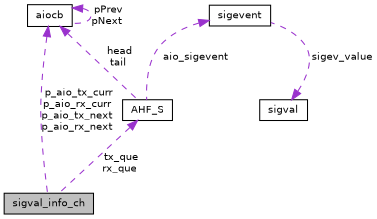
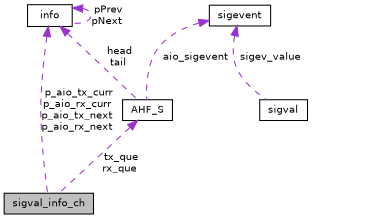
(50, 16) -> (50, 16)
(307, 49) -> (239, 73)
